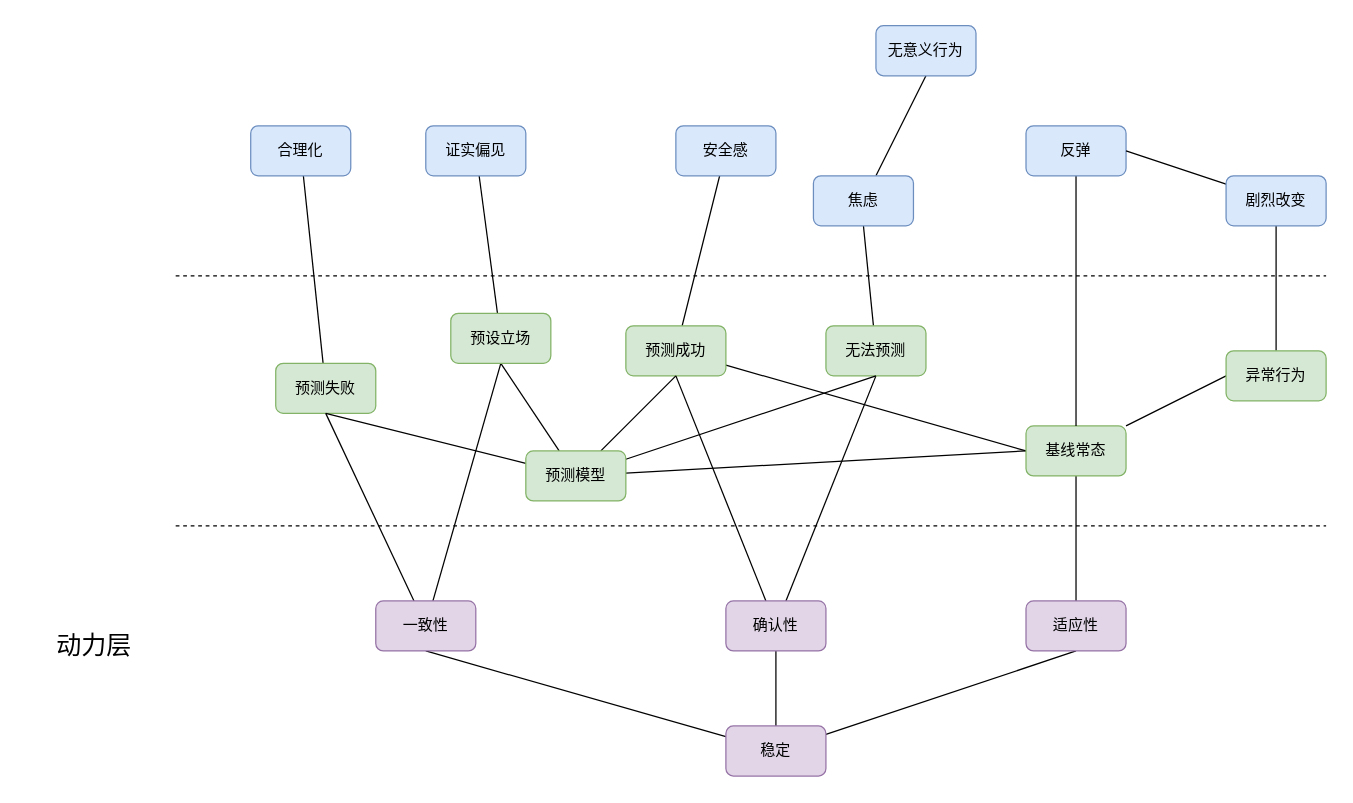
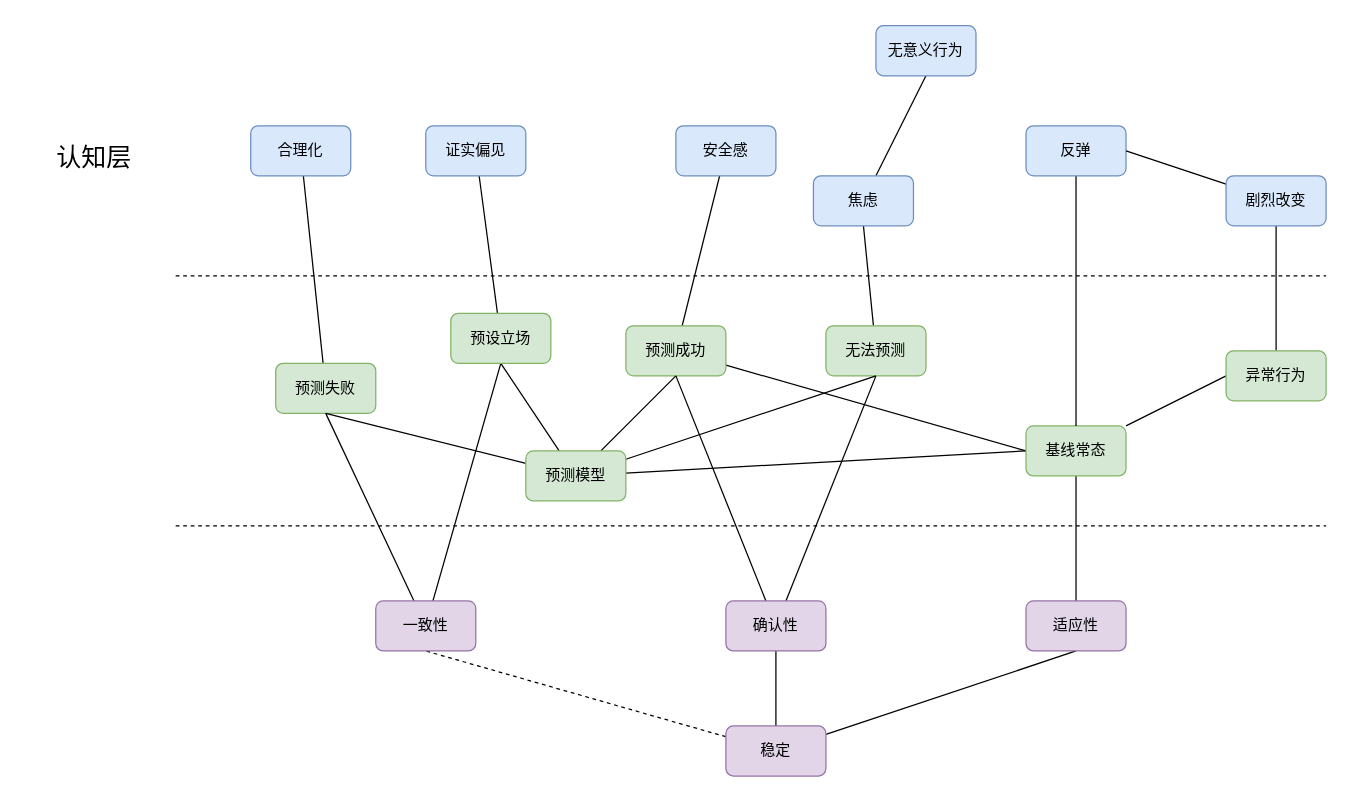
none -> (94, 157)
(94, 644) -> none
(576, 693) -> (576, 693)
